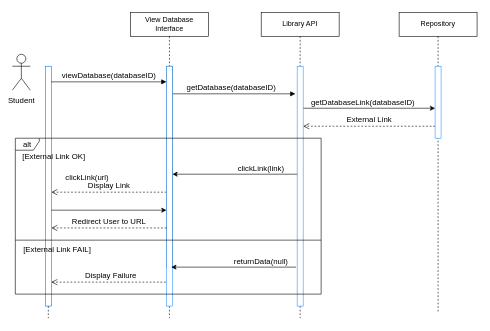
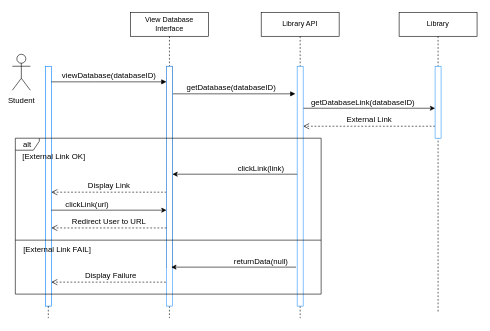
(438, 24) -> (438, 24)
(87, 177) -> (87, 204)
